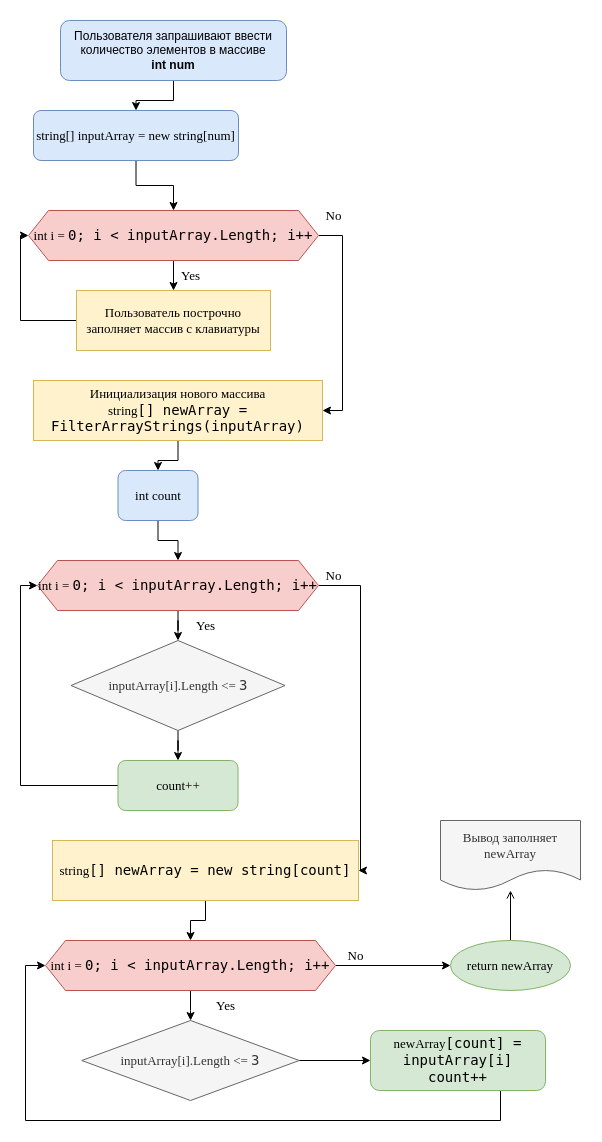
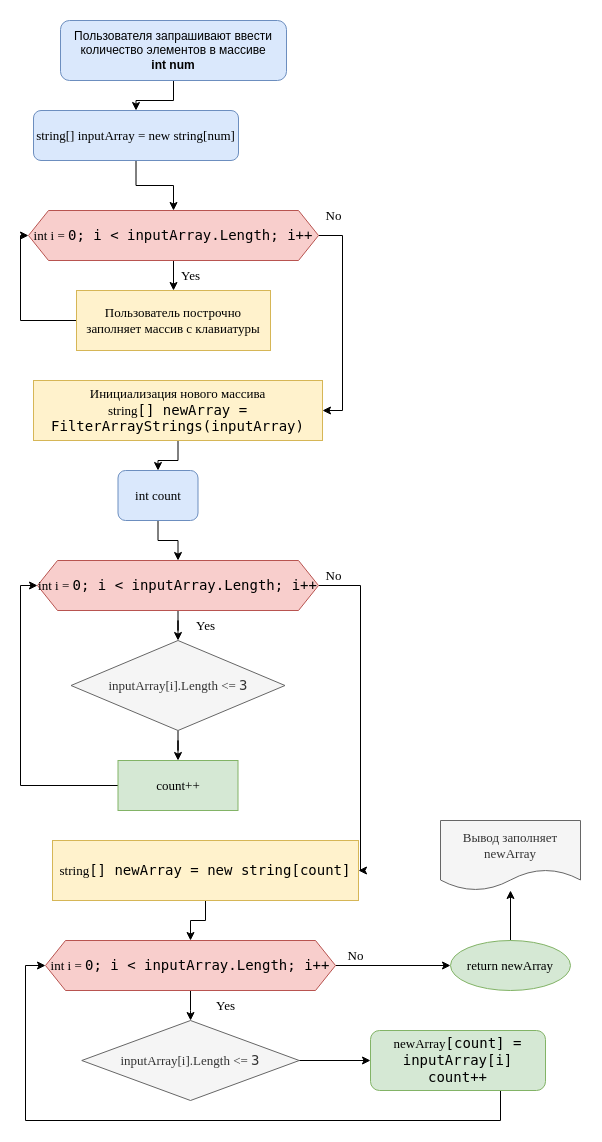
(178, 786) -> (178, 786)
(511, 896) -> (511, 898)
